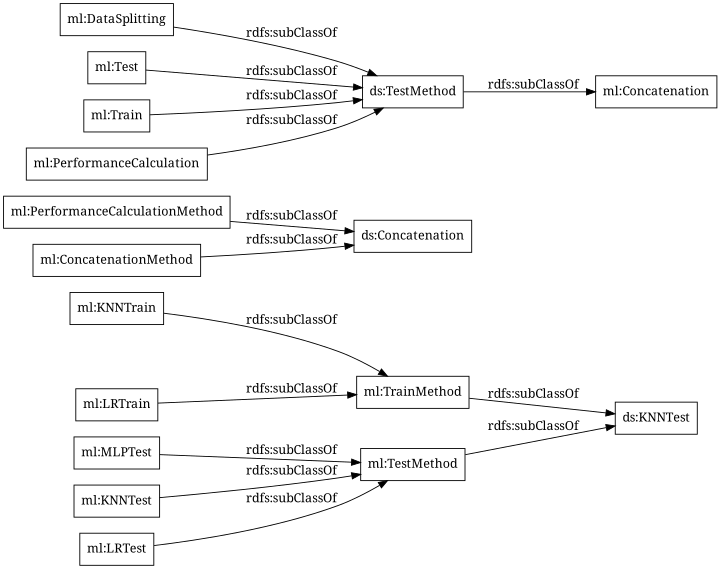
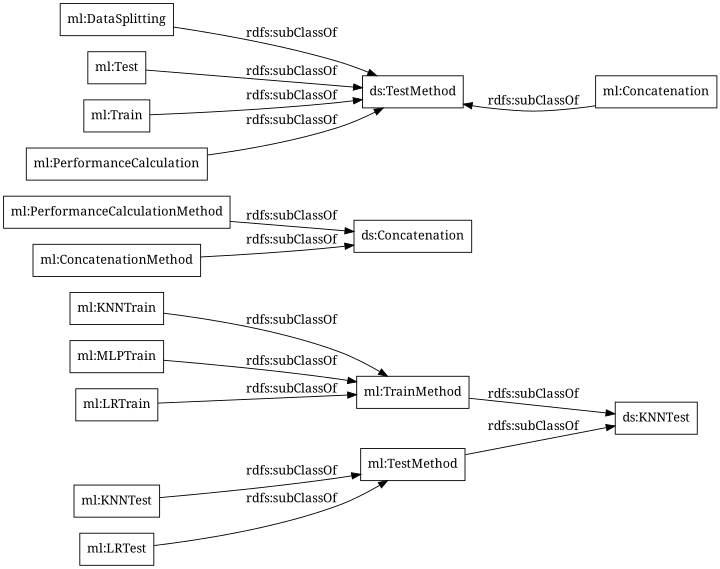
(525, 92) -> (534, 111)
none -> (117, 357)
(117, 453) -> none
